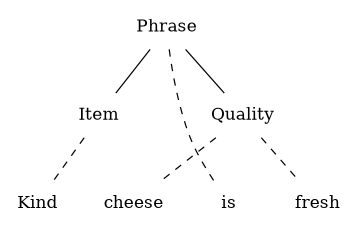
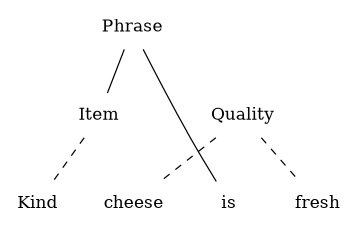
(205, 71) -> none
(186, 125) -> (182, 123)
